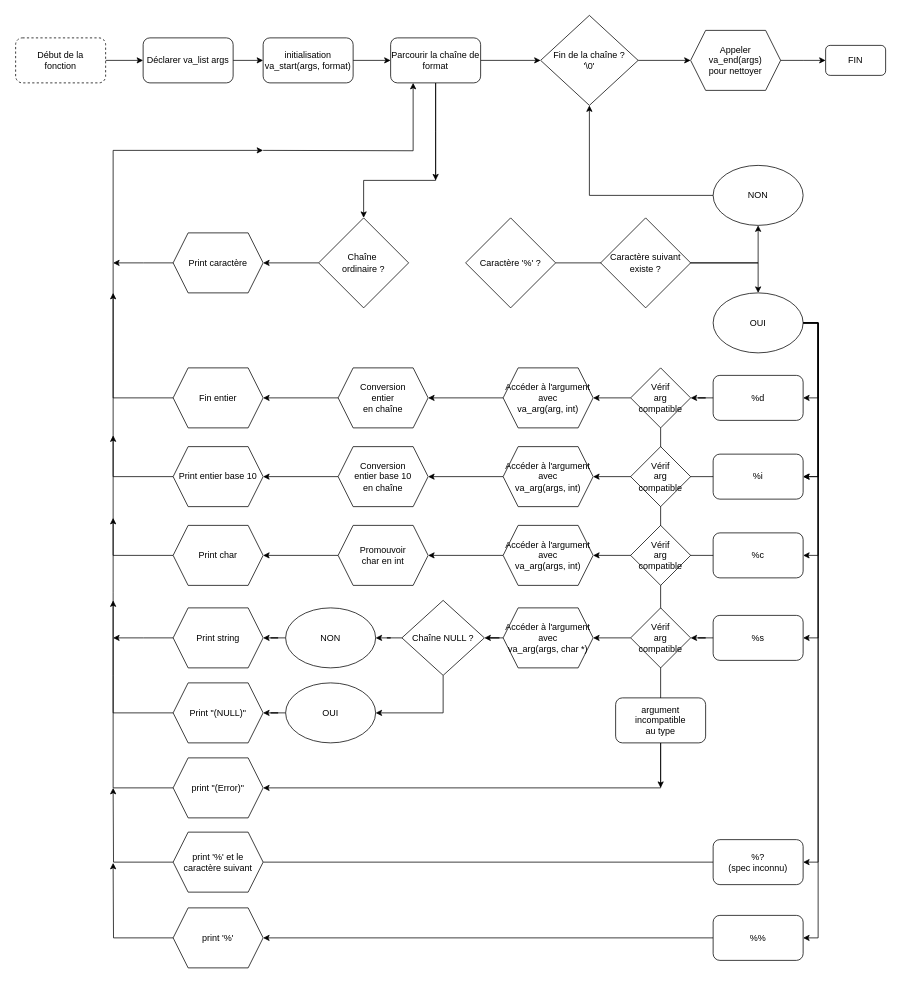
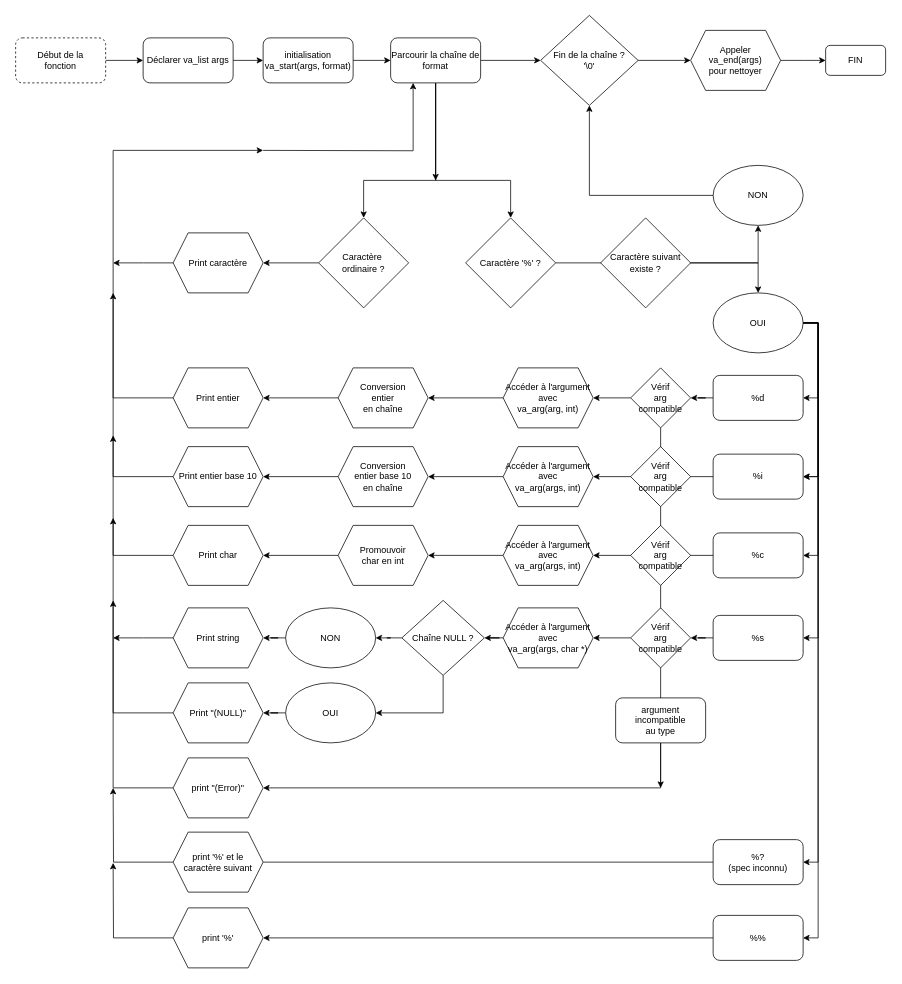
none -> (489, 180)
(363, 263) -> (363, 263)
(218, 398) -> (218, 398)
